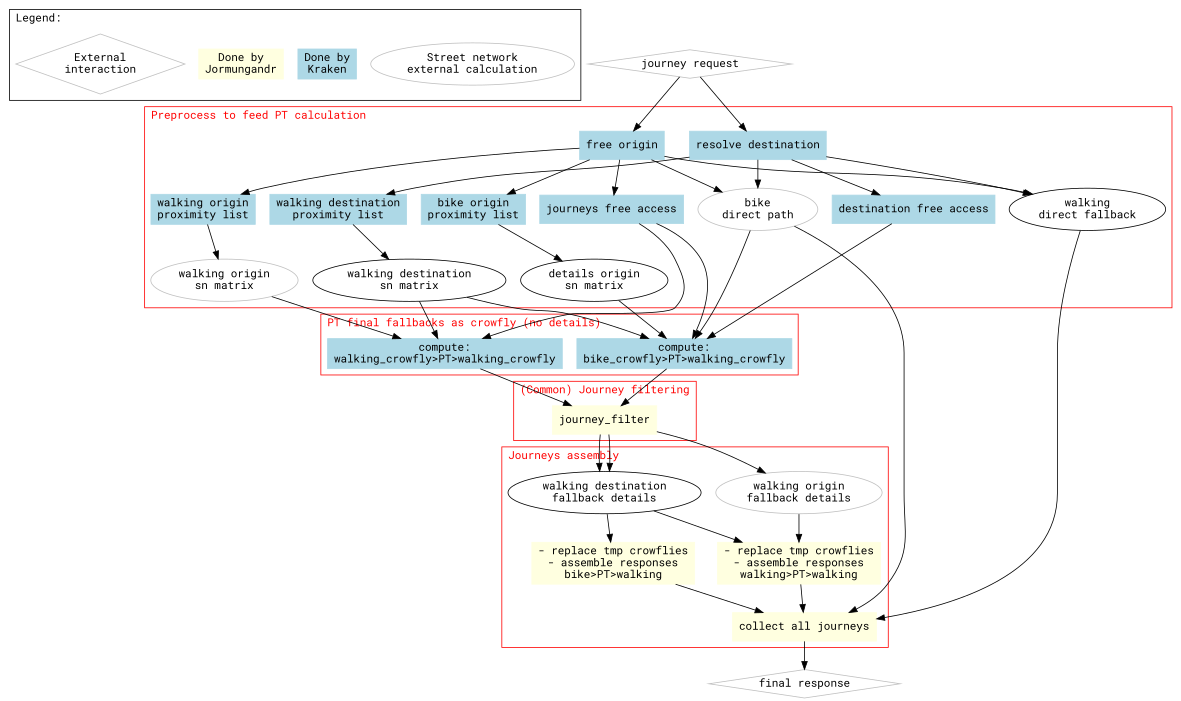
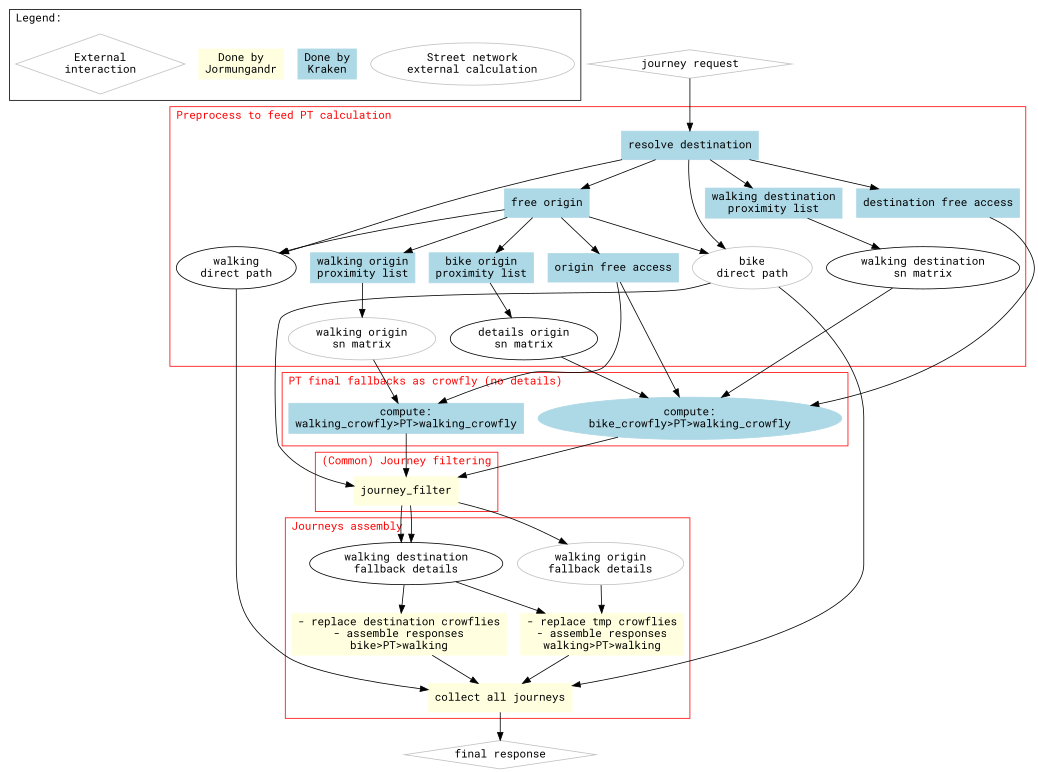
(659, 101) -> (622, 173)
(612, 209) -> (613, 268)
(1087, 209) -> (236, 268)
(728, 283) -> (391, 298)
(428, 319) -> none
(684, 354) -> (690, 418)
(613, 563) -> (399, 634)
